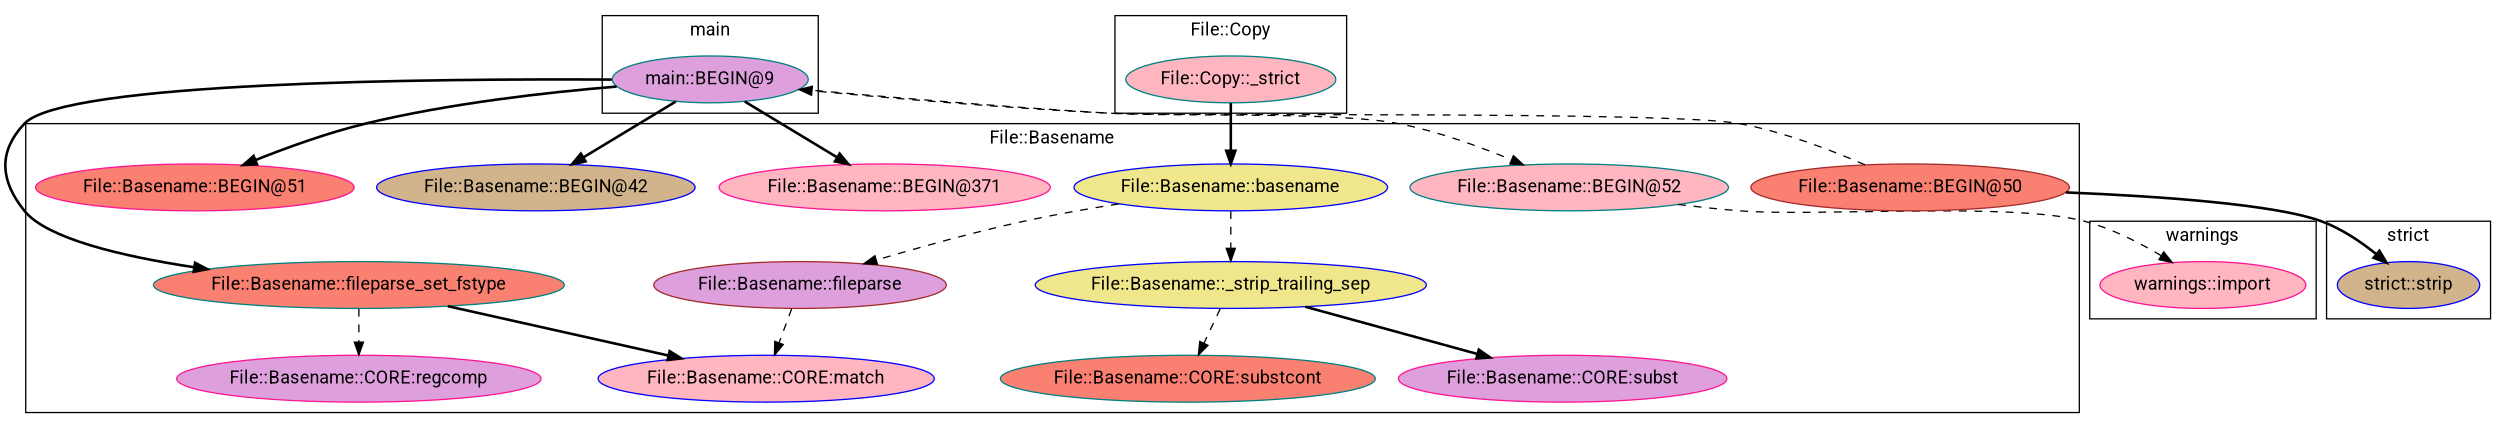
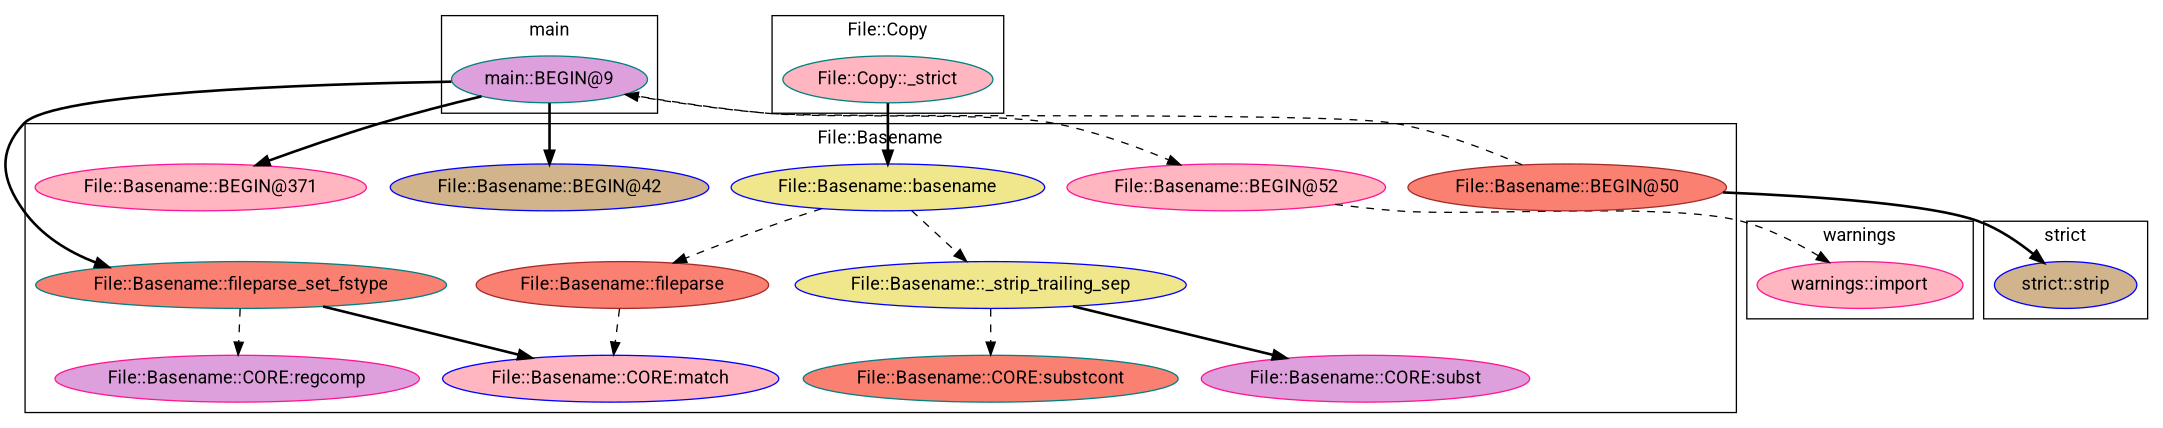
(195, 187) -> none
(1569, 187) -> (1226, 187)
(800, 285) -> (622, 285)
